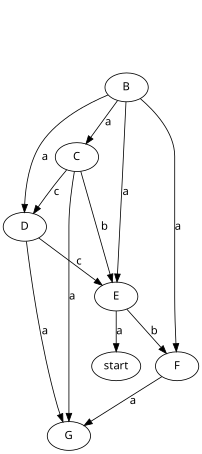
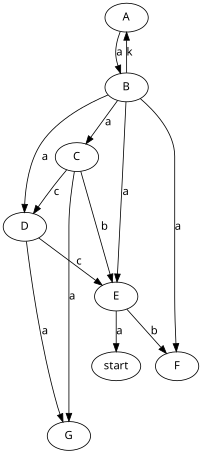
none -> (127, 18)
(126, 399) -> none
